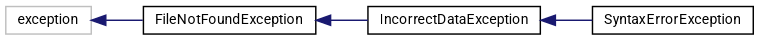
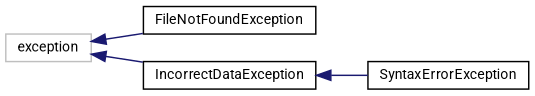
(349, 20) -> (124, 59)
